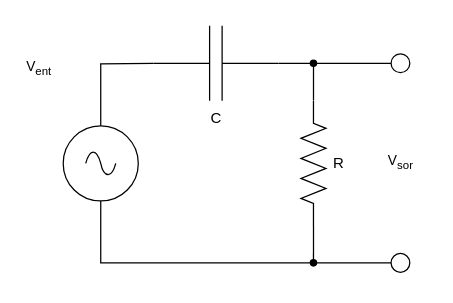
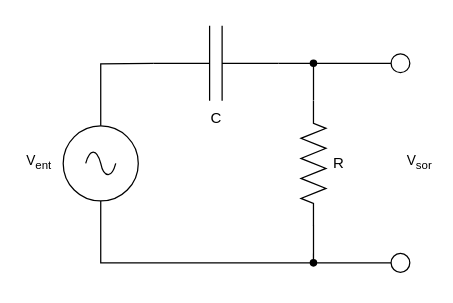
(40, 69) -> (40, 163)
(401, 163) -> (419, 163)
